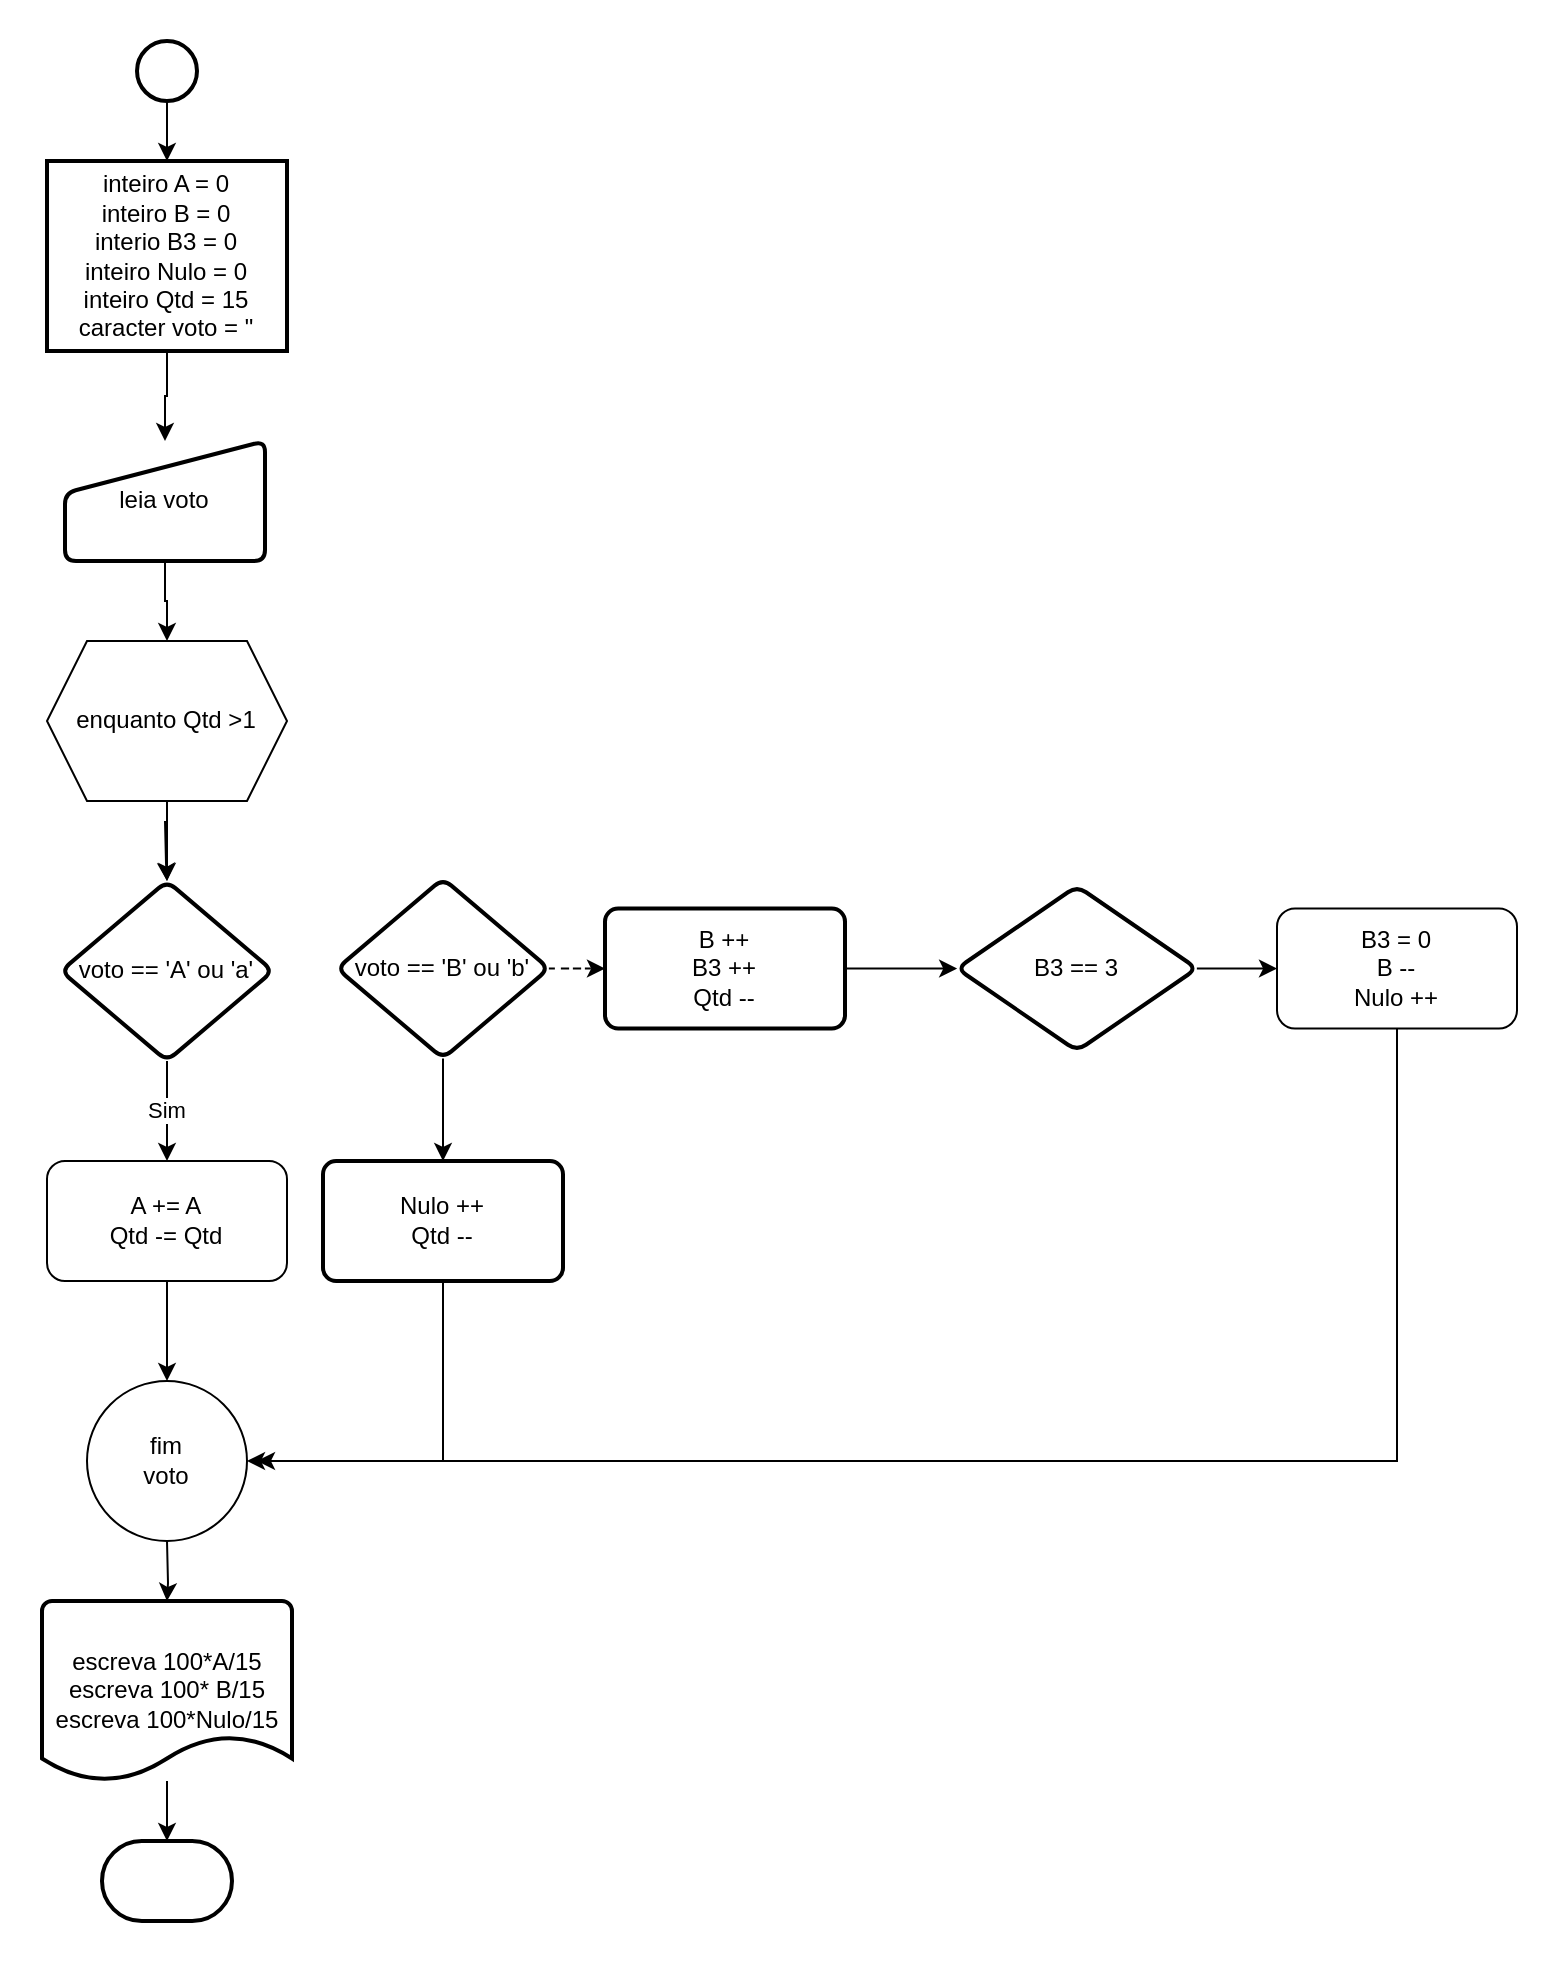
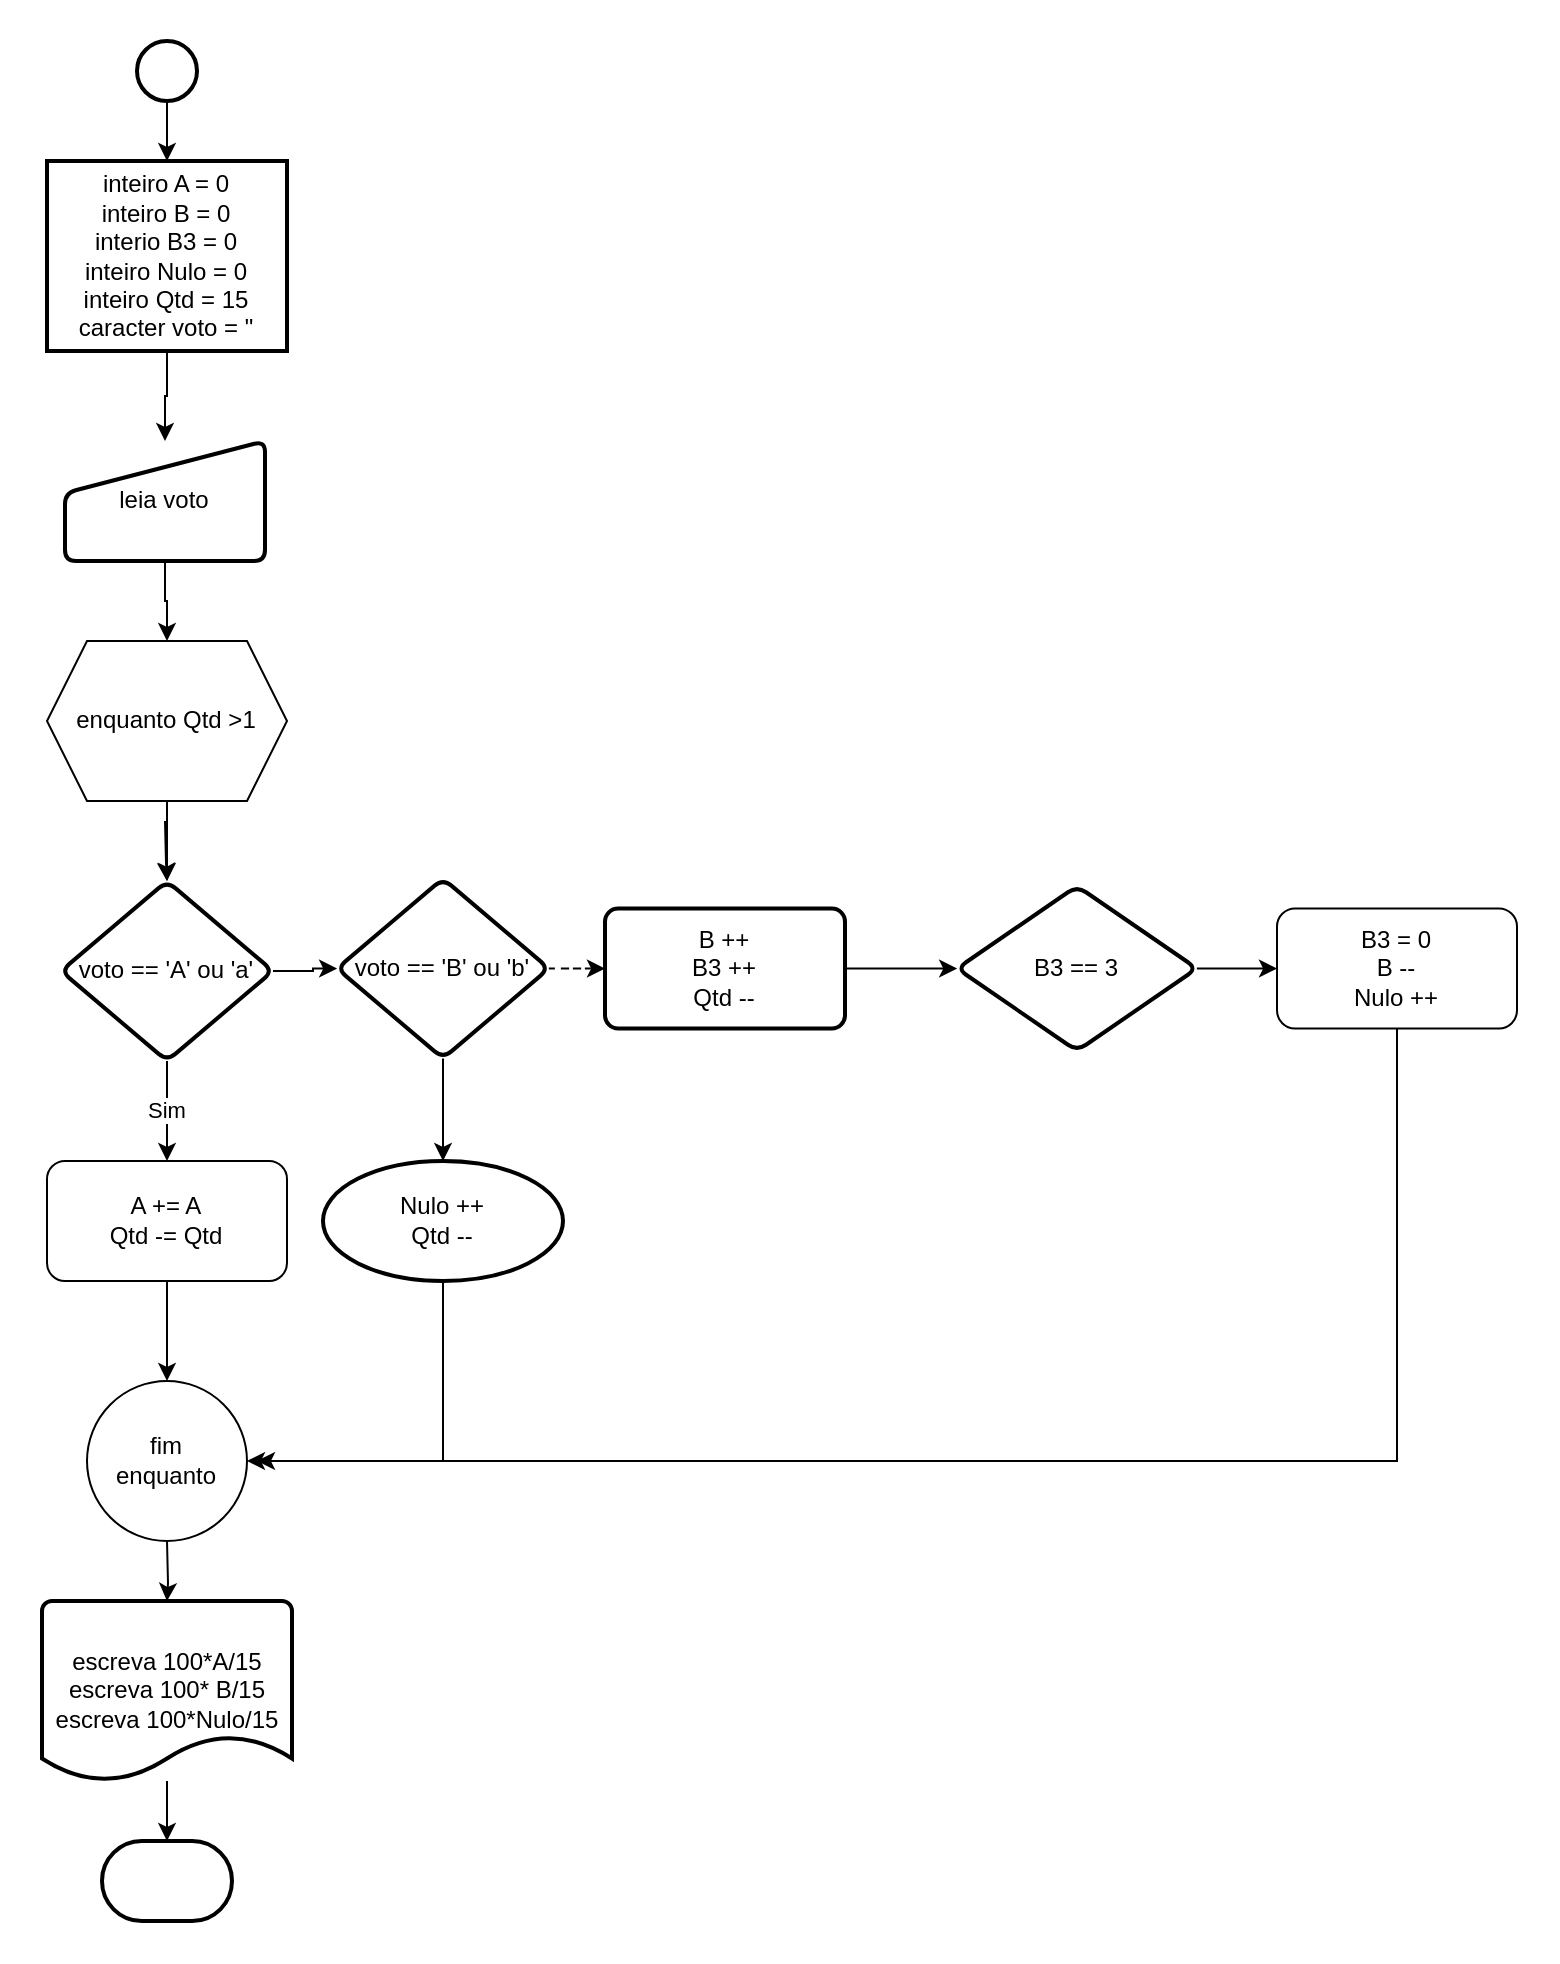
none -> (299, 971)
(443, 1221) -> (443, 1221)
(167, 1461) -> (167, 1461)
